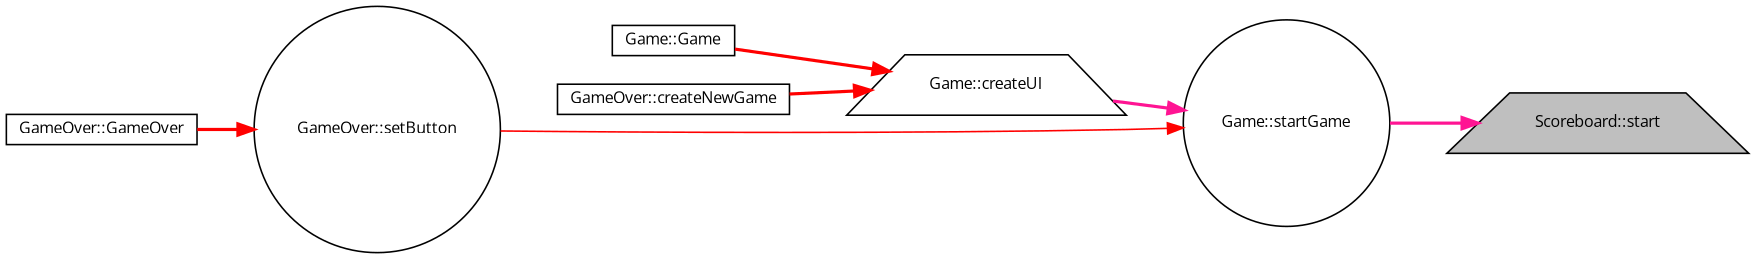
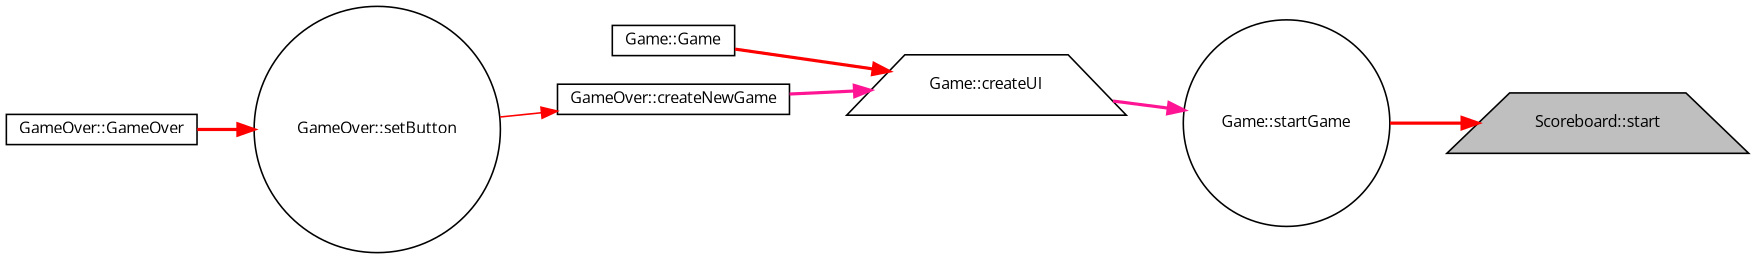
(822, 93) -> (822, 93)
(1426, 123) -> (1426, 123)
(834, 132) -> (521, 115)
